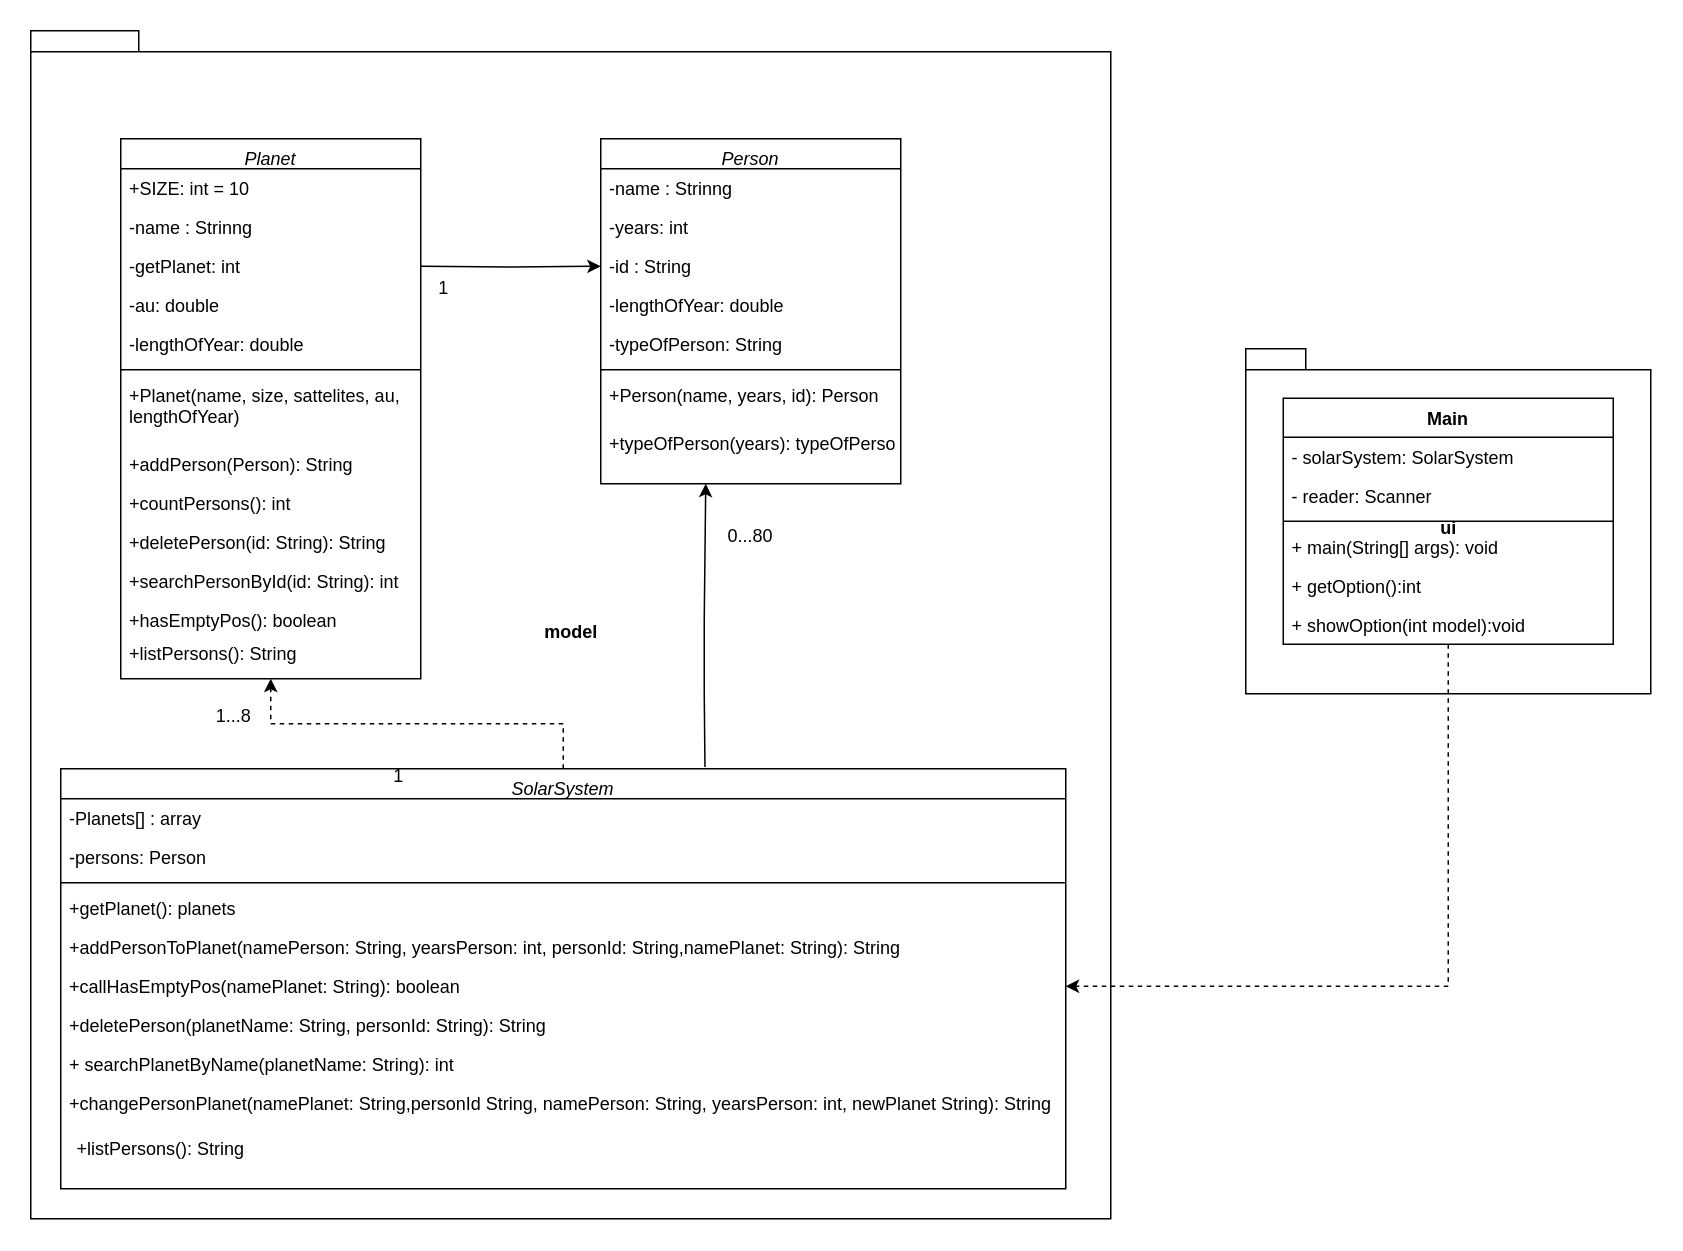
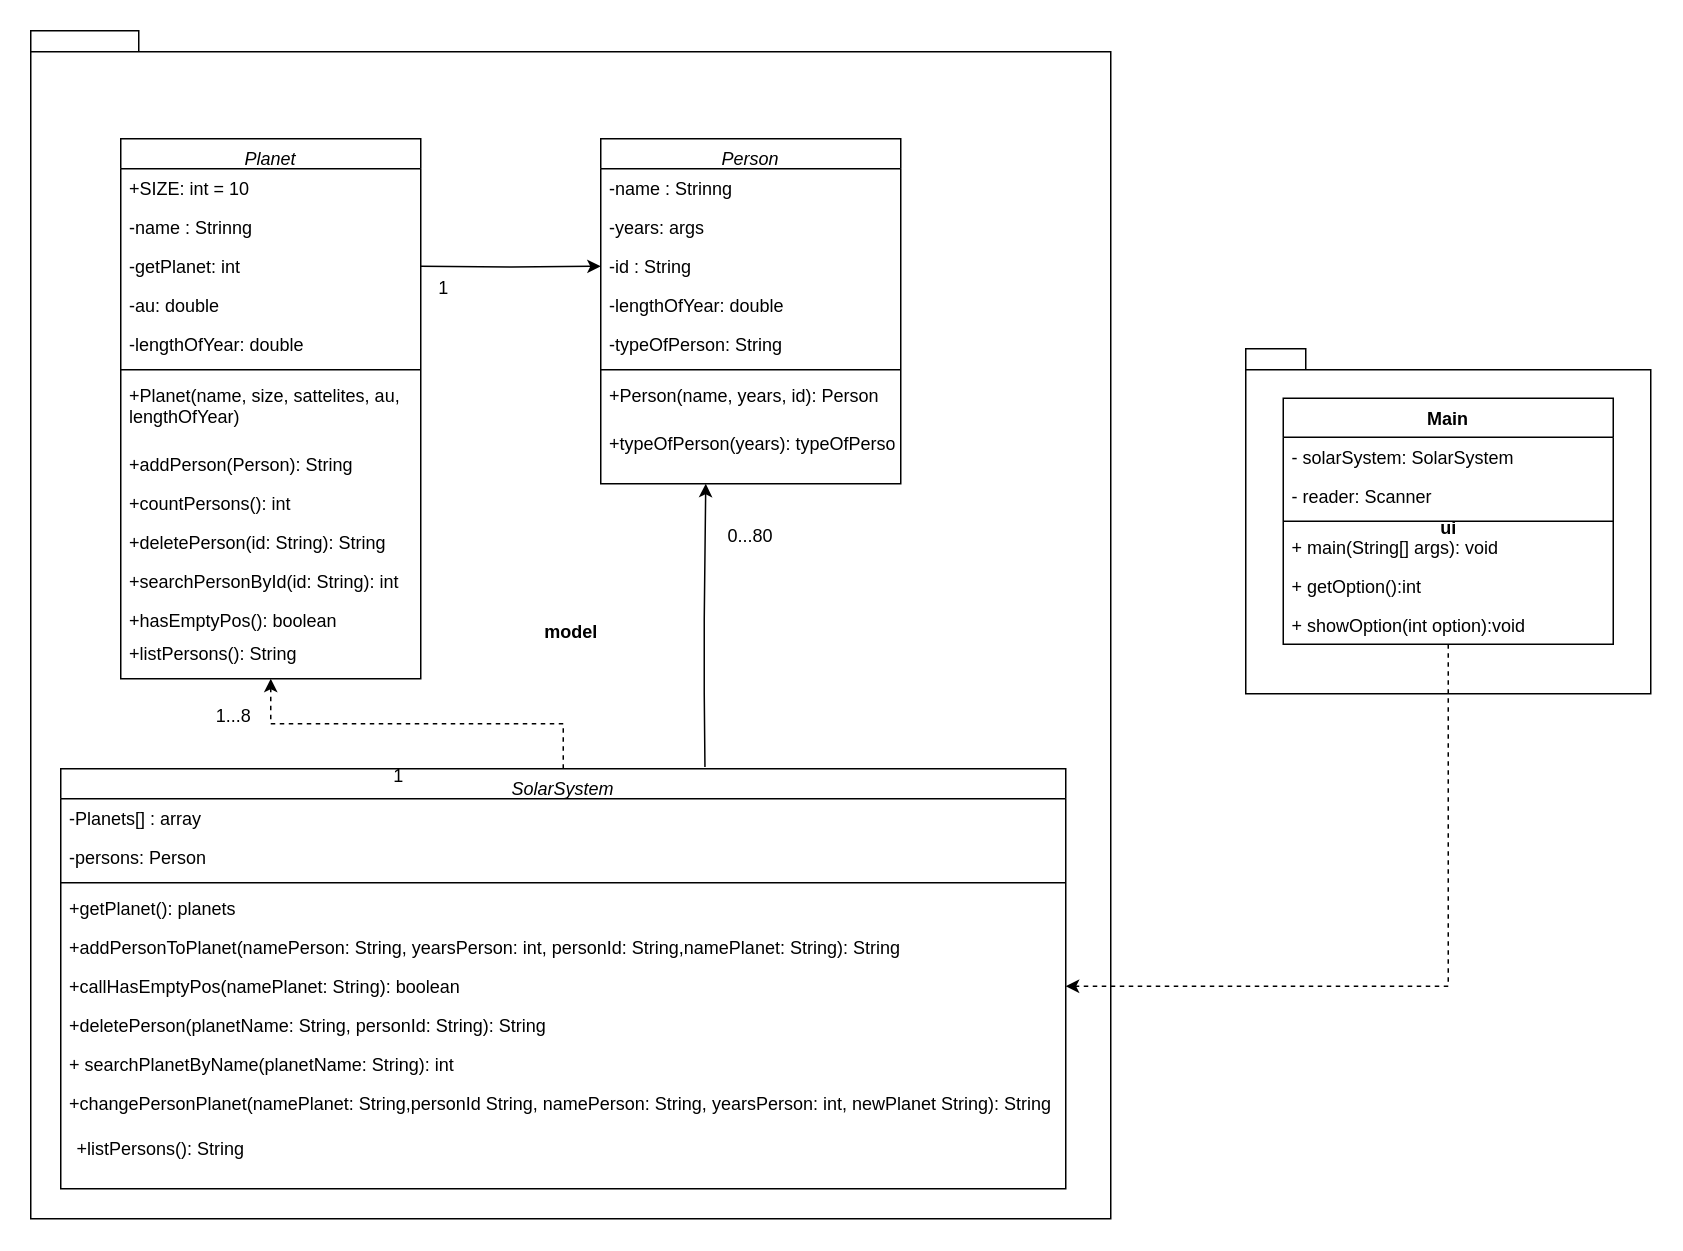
(657, 228) -> (665, 228)
(1416, 626) -> (1421, 626)
